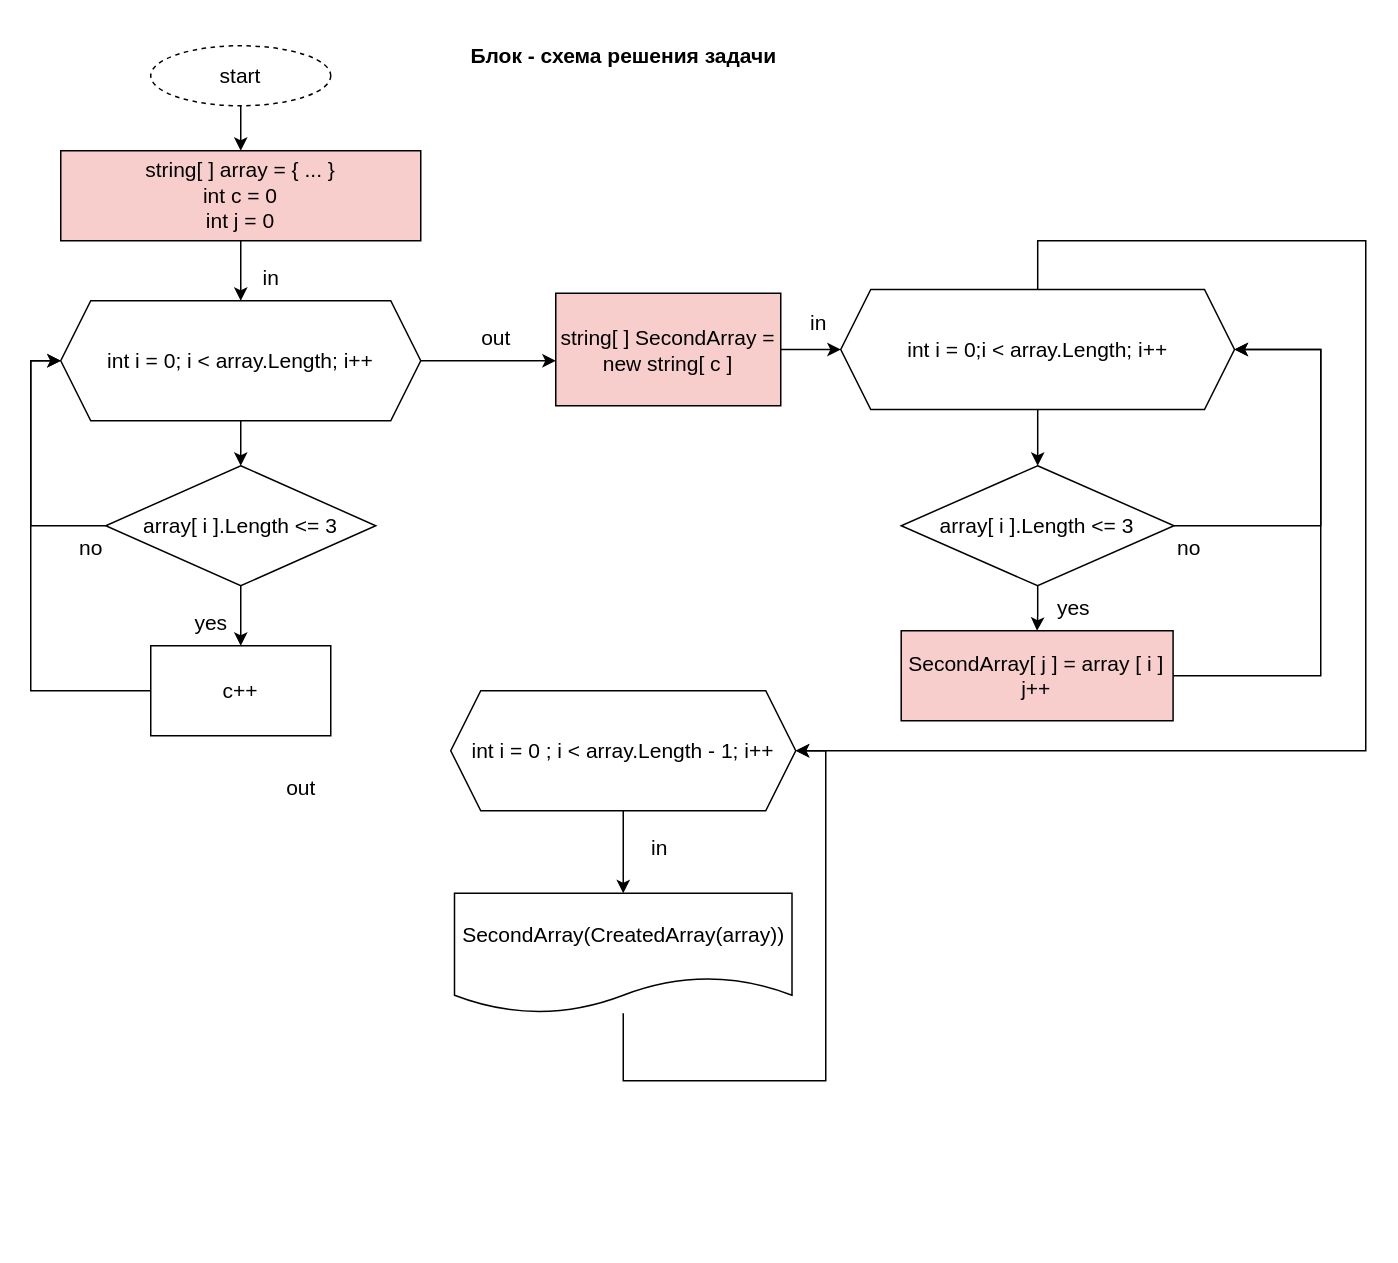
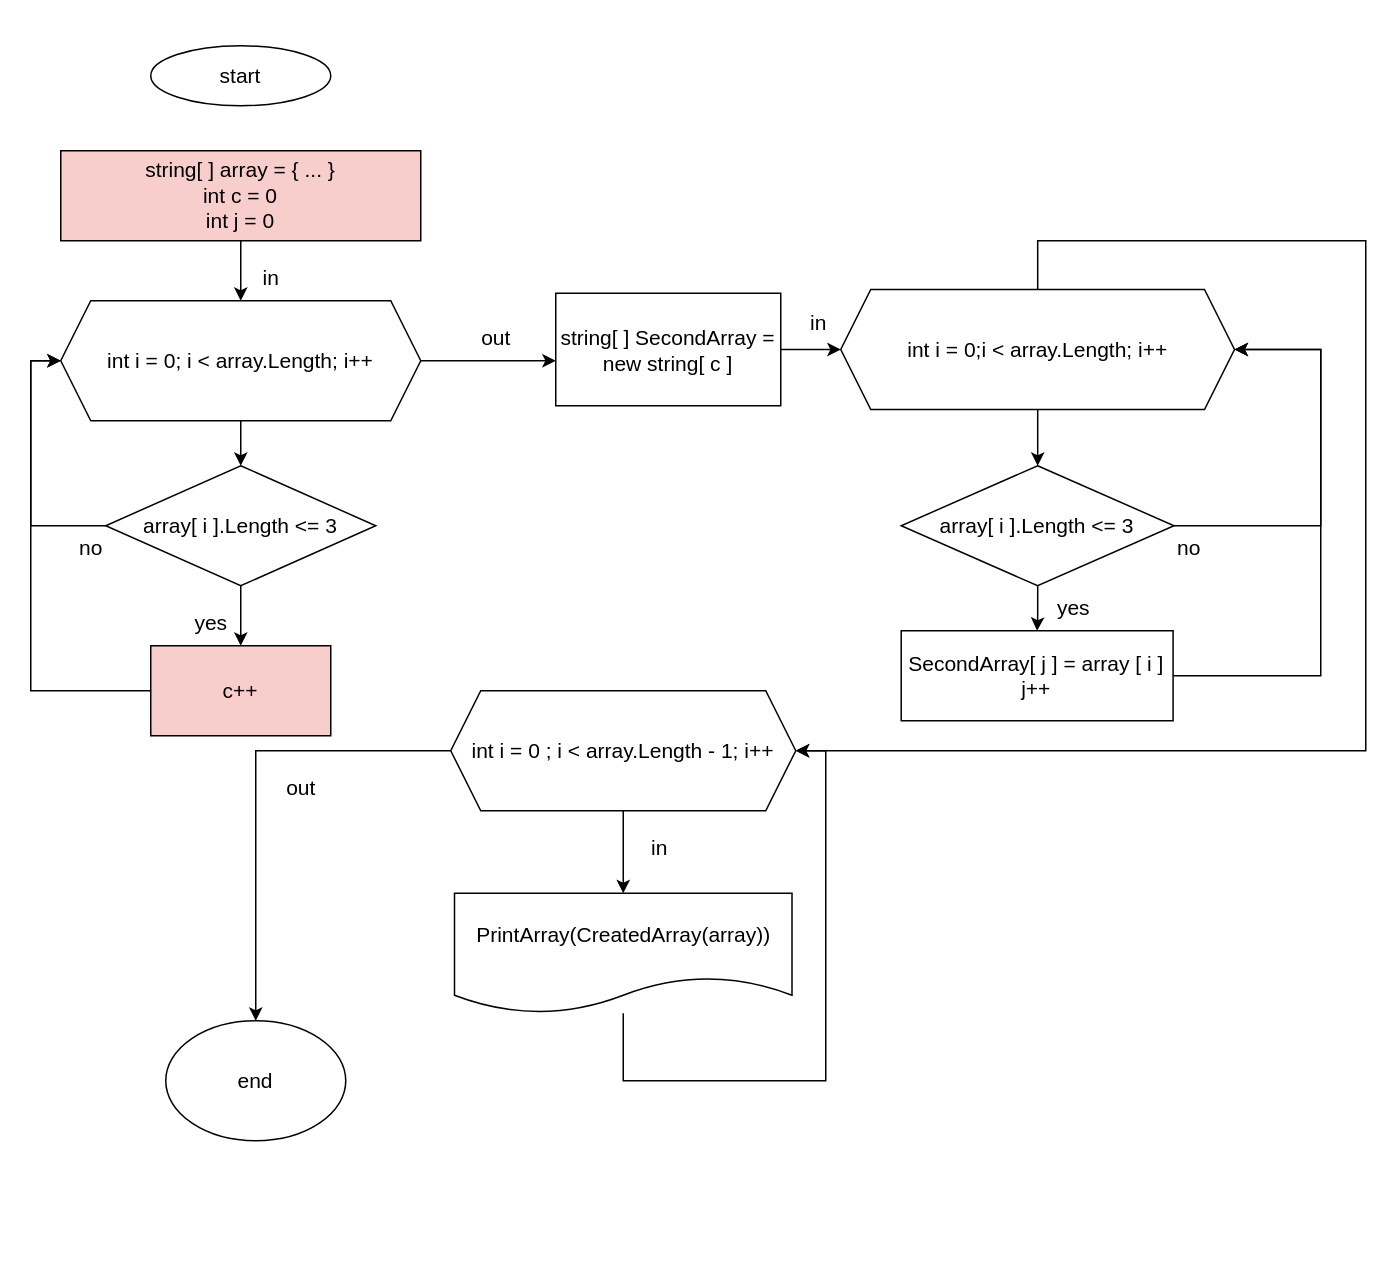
(623, 68) -> none
(241, 76) -> (241, 76)
(241, 123) -> none
(668, 350) -> (668, 350)
(1037, 676) -> (1037, 676)
(241, 691) -> (241, 691)
none -> (256, 783)
(624, 935) -> (624, 935)
none -> (256, 1081)
